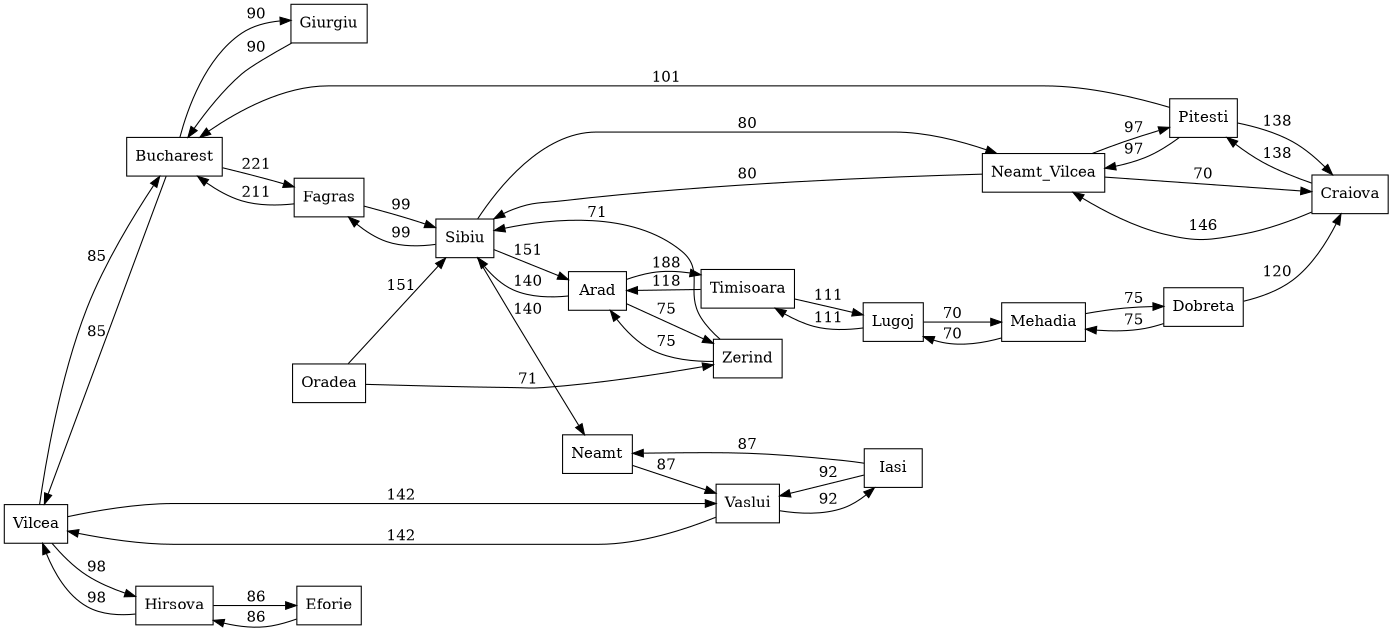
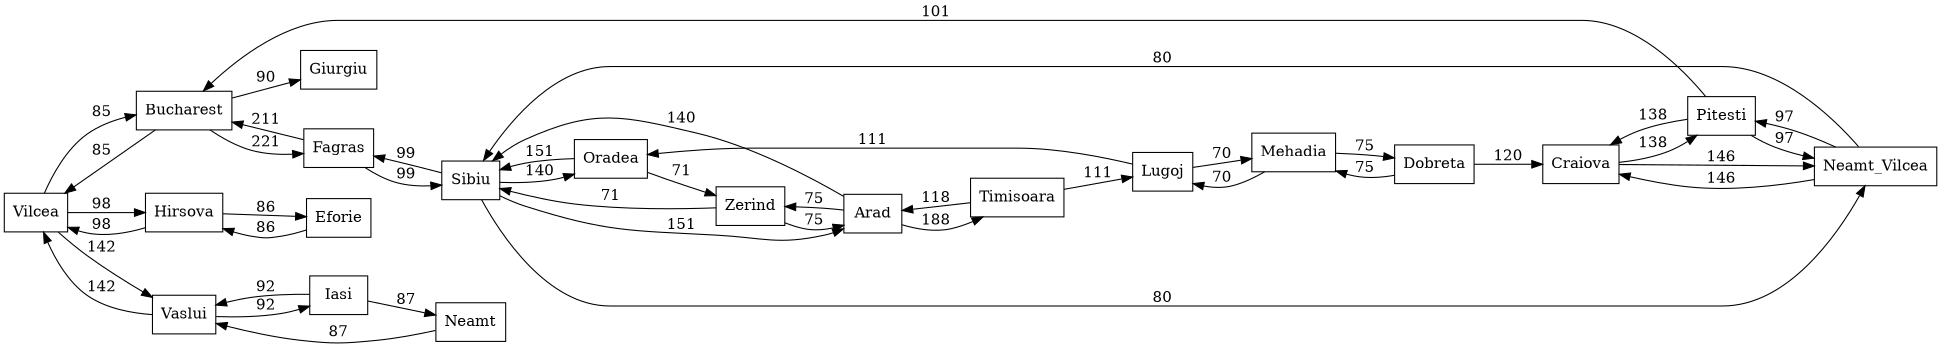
(237, 79) -> none
(1204, 174) -> (1722, 179)
(823, 328) -> (896, 148)
(528, 342) -> (532, 182)
